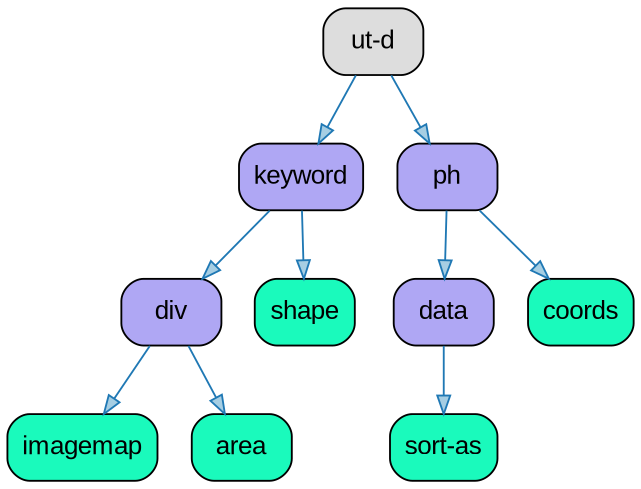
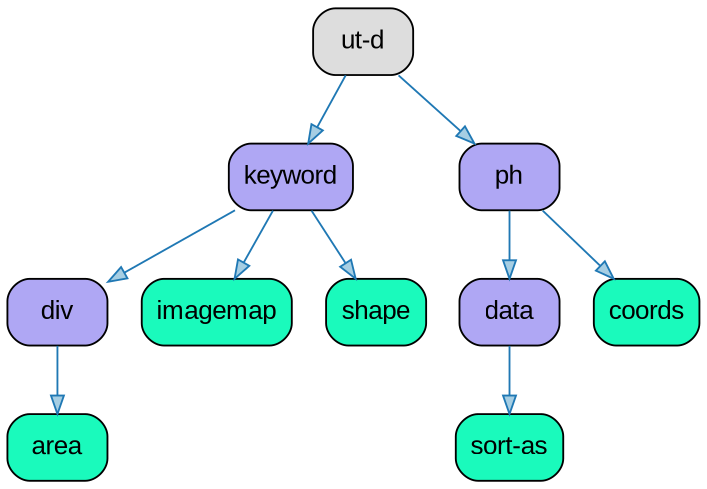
(132, 372) -> (258, 236)
